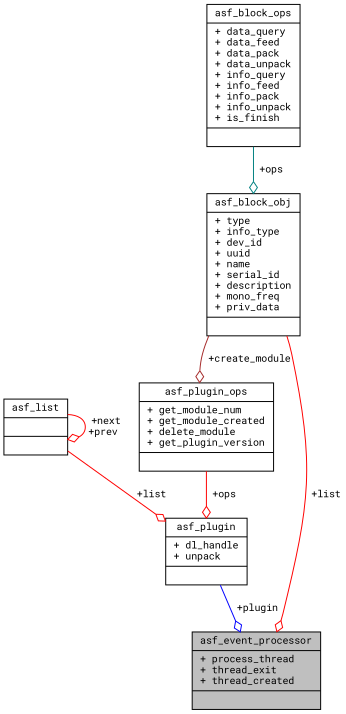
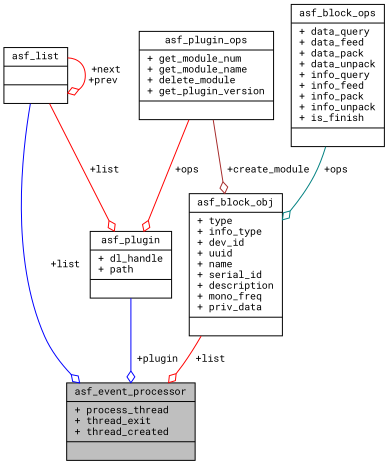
none -> (23, 245)
(203, 353) -> (218, 151)
(206, 421) -> (198, 70)
(198, 556) -> (116, 270)
